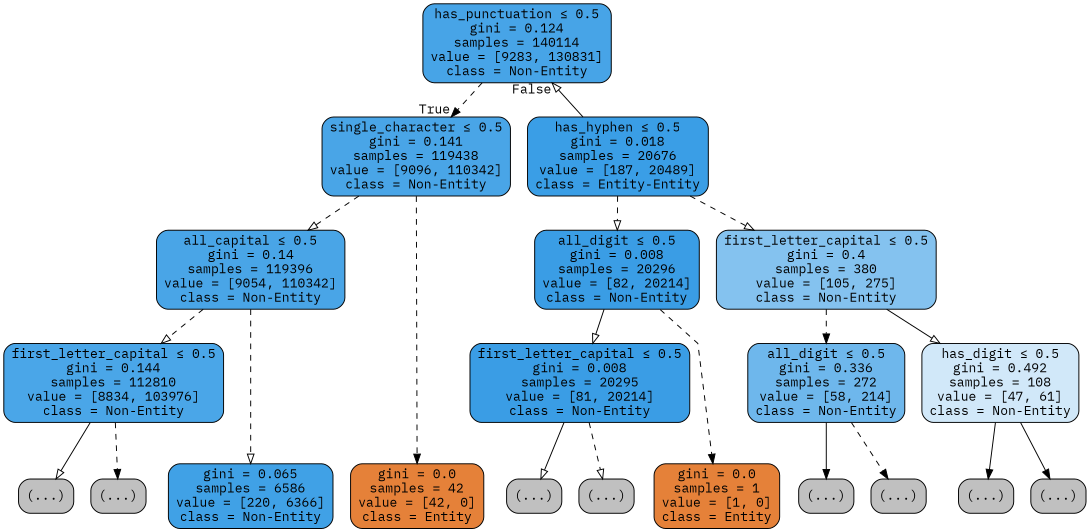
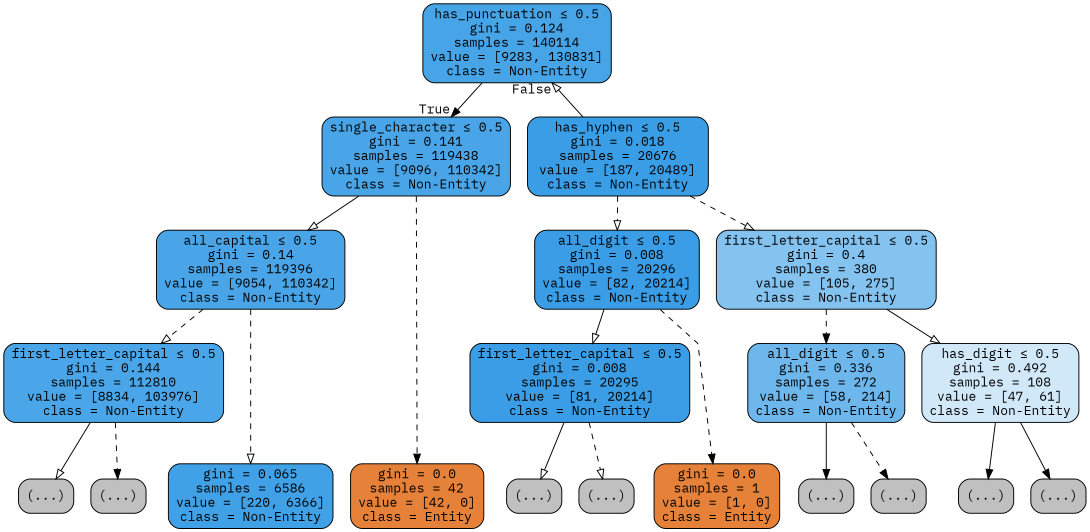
(470, 96) -> (470, 96)
(618, 185) -> (618, 185)
(338, 210) -> (338, 210)
